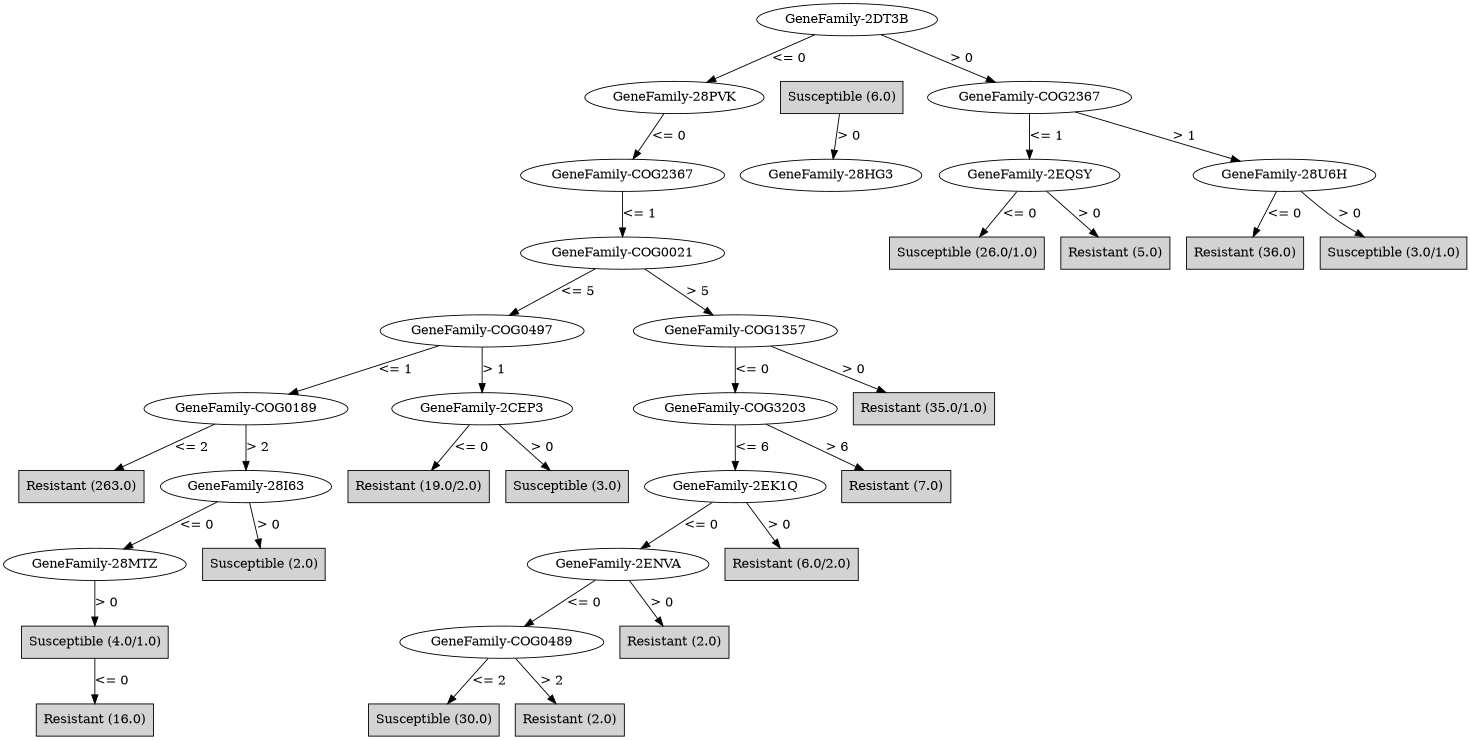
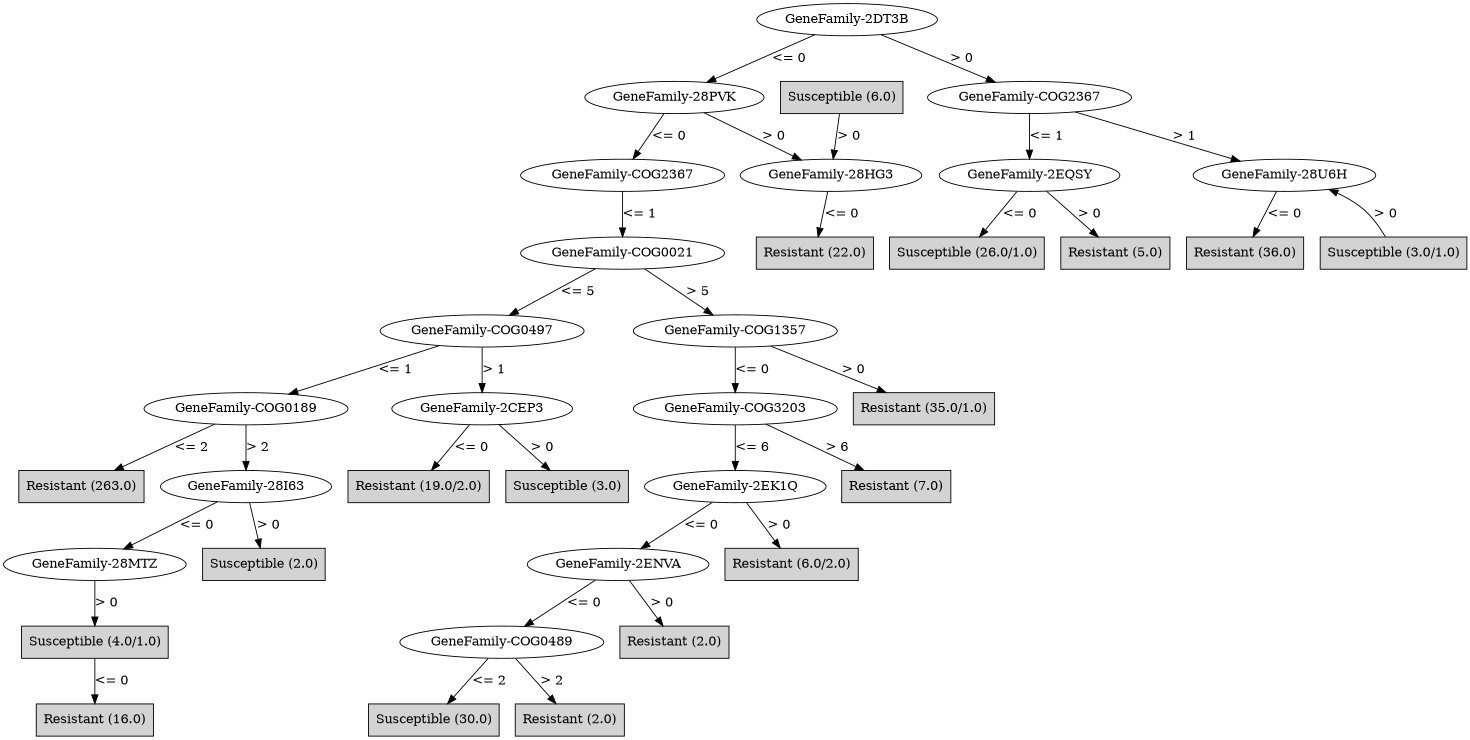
none -> (749, 134)
(1328, 213) -> (1365, 211)
none -> (815, 253)
